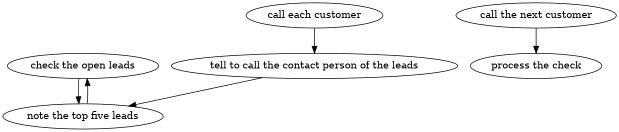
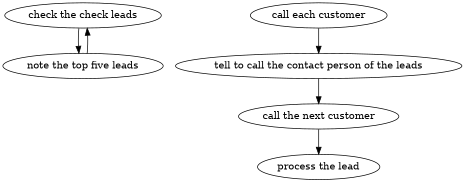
(83, 66) -> (83, 15)
(536, 66) -> (319, 167)
(199, 91) -> (319, 88)
